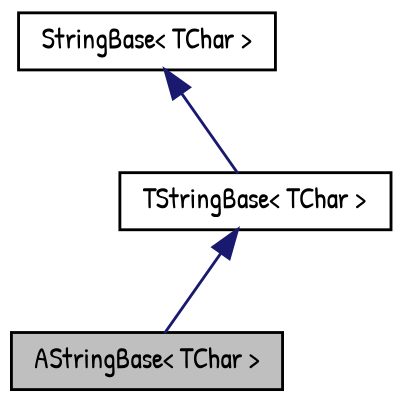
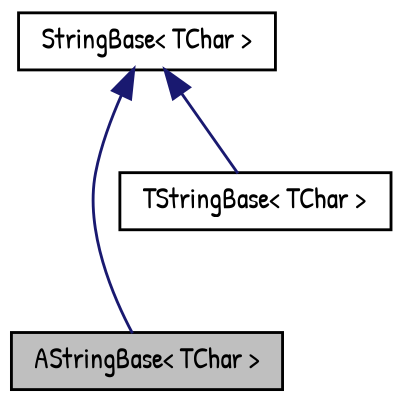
(193, 293) -> (94, 215)
